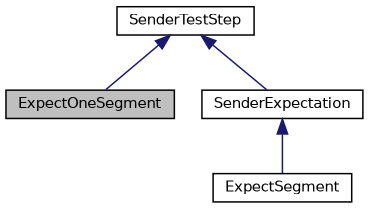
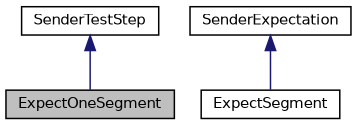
(240, 67) -> none
